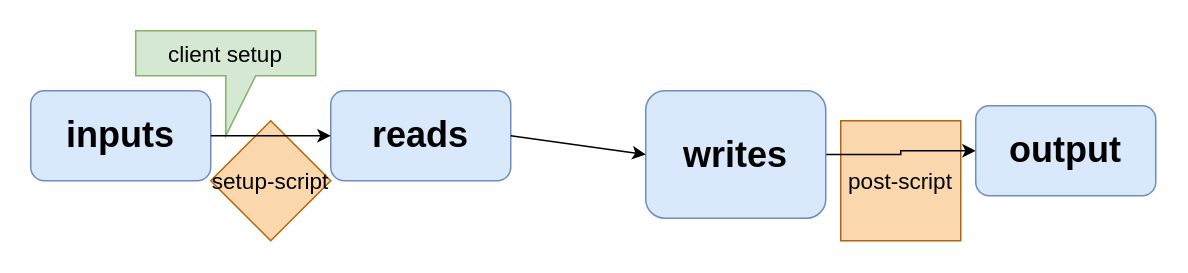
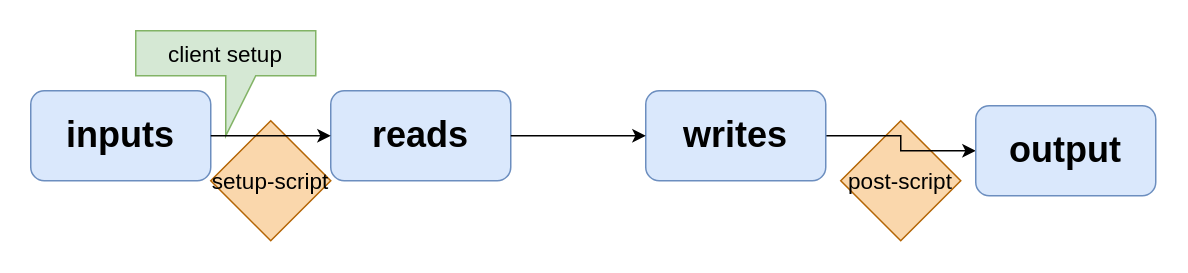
(736, 155) -> (736, 136)
(901, 181) -> (901, 181)
